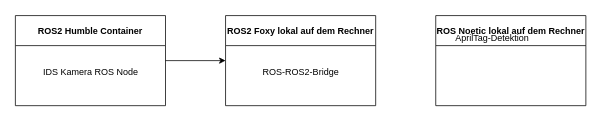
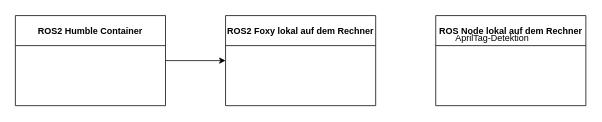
(510, 31) -> (510, 31)
(90, 72) -> none
(300, 72) -> none
